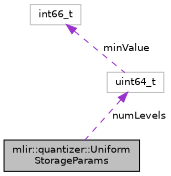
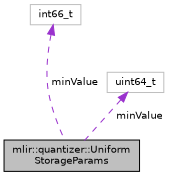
(100, 52) -> (48, 89)
(138, 116) -> (138, 116)
